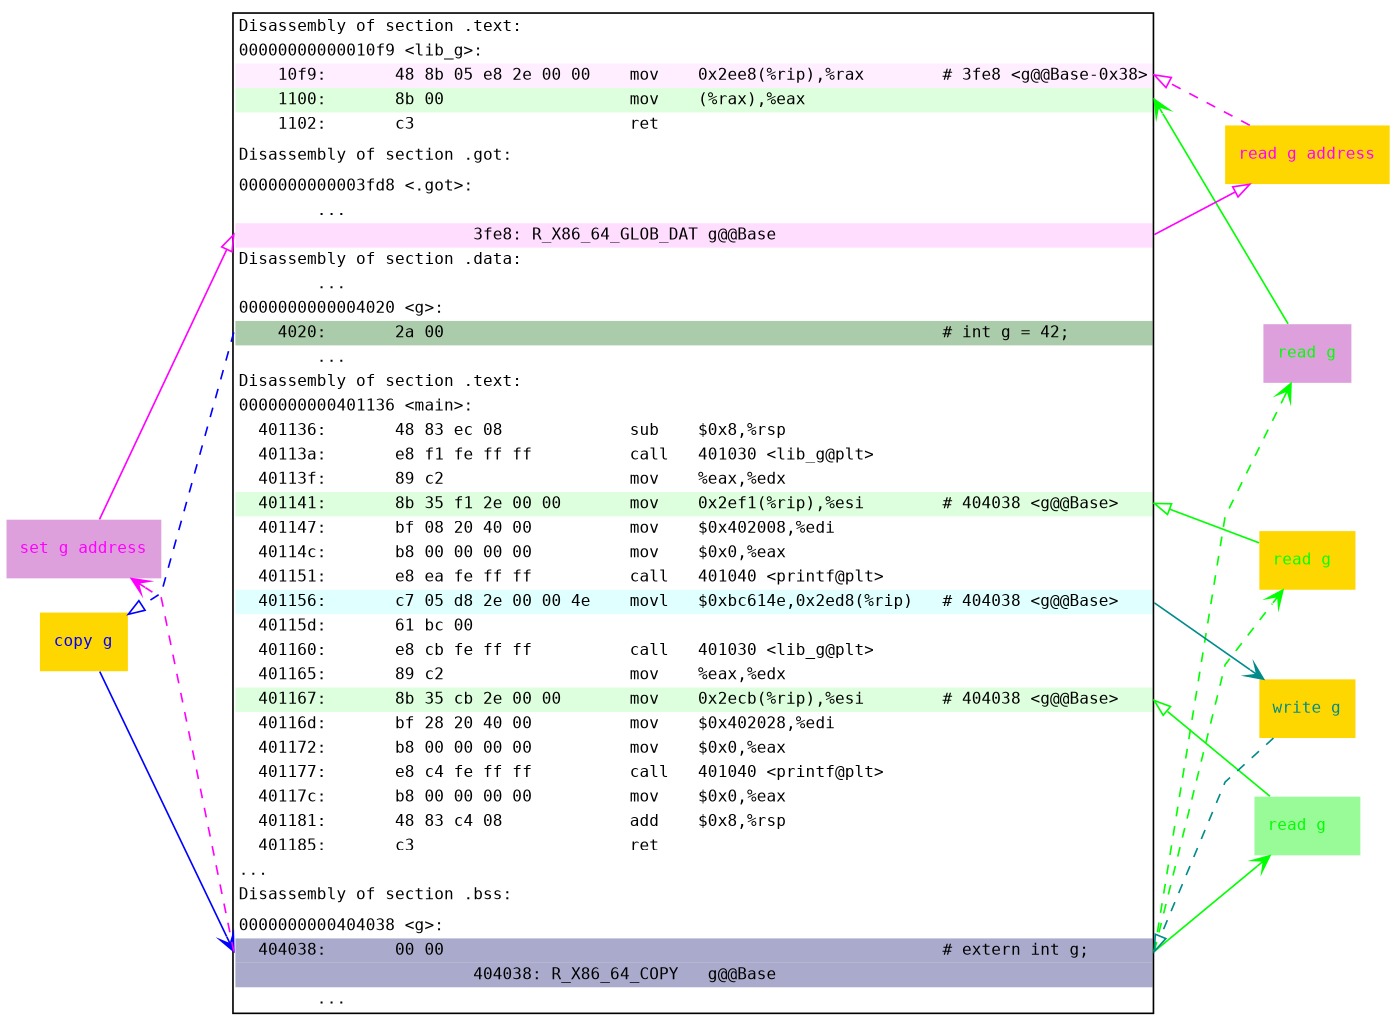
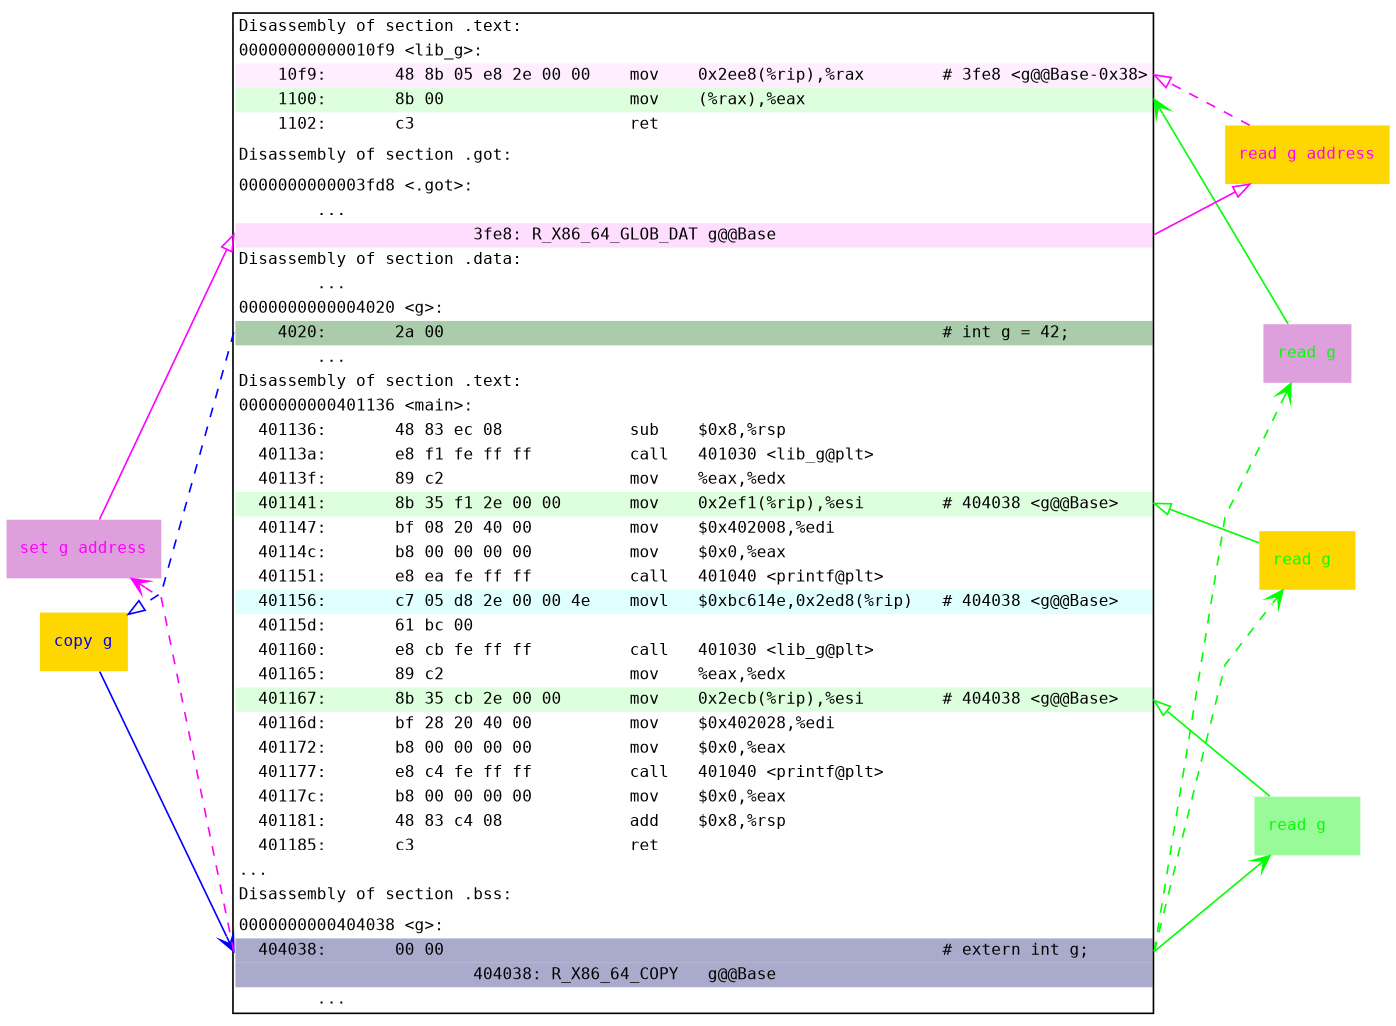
(1307, 709) -> none
